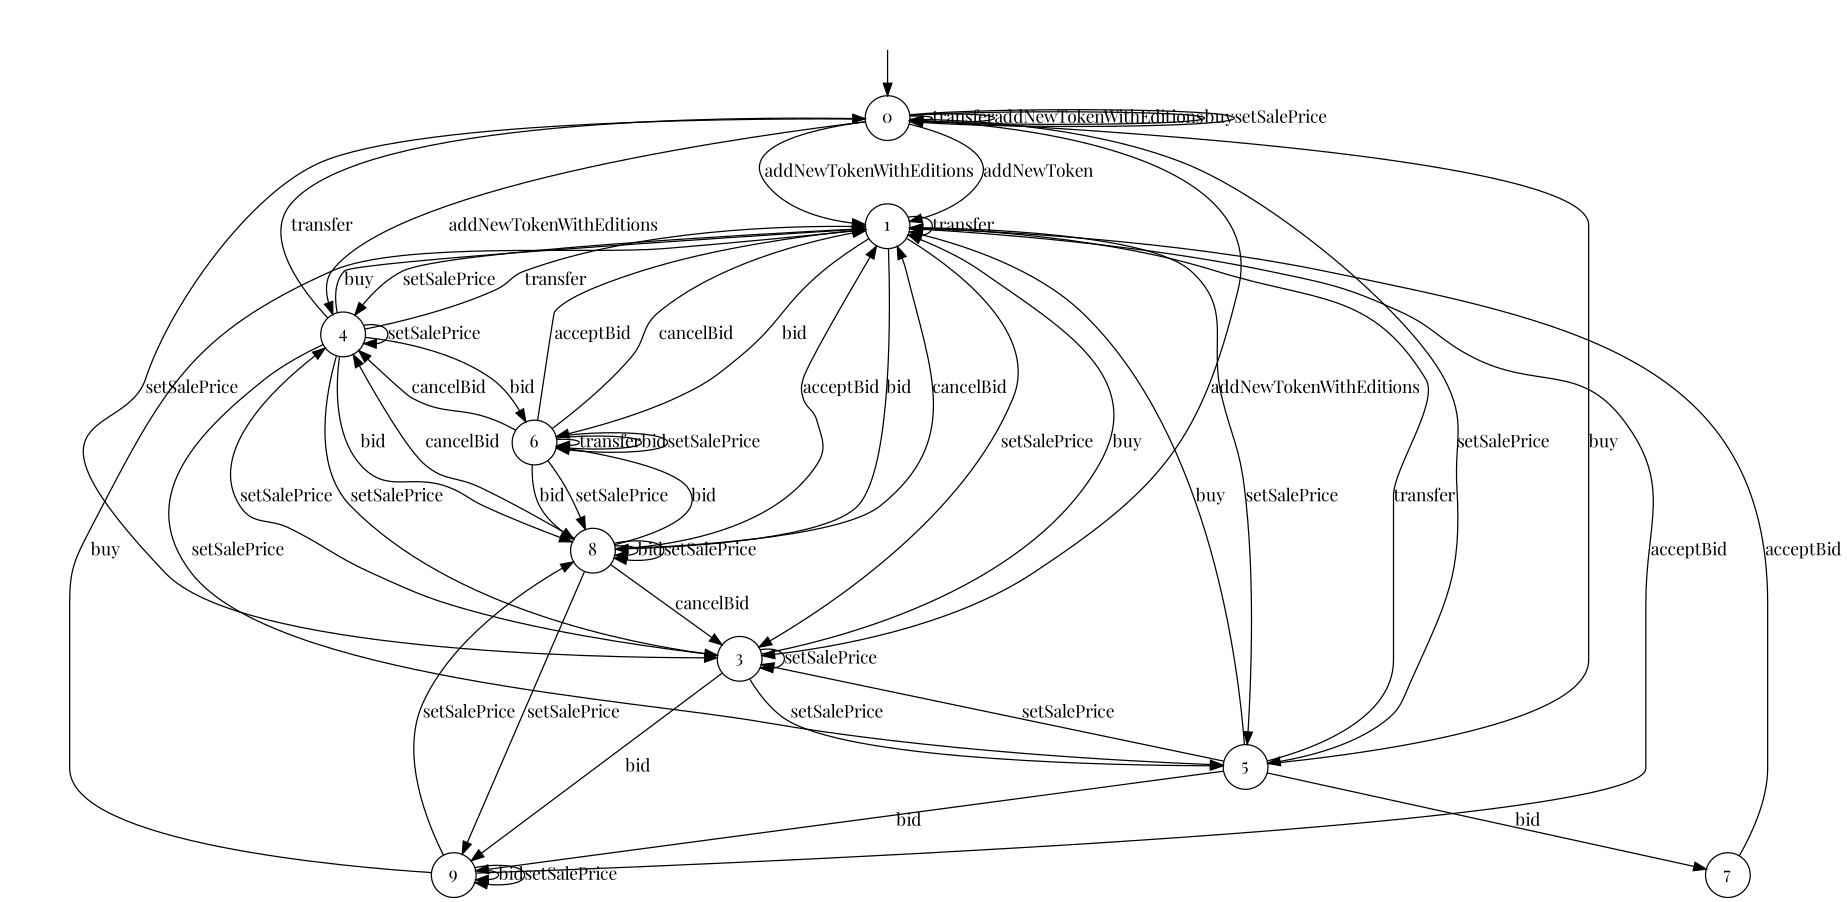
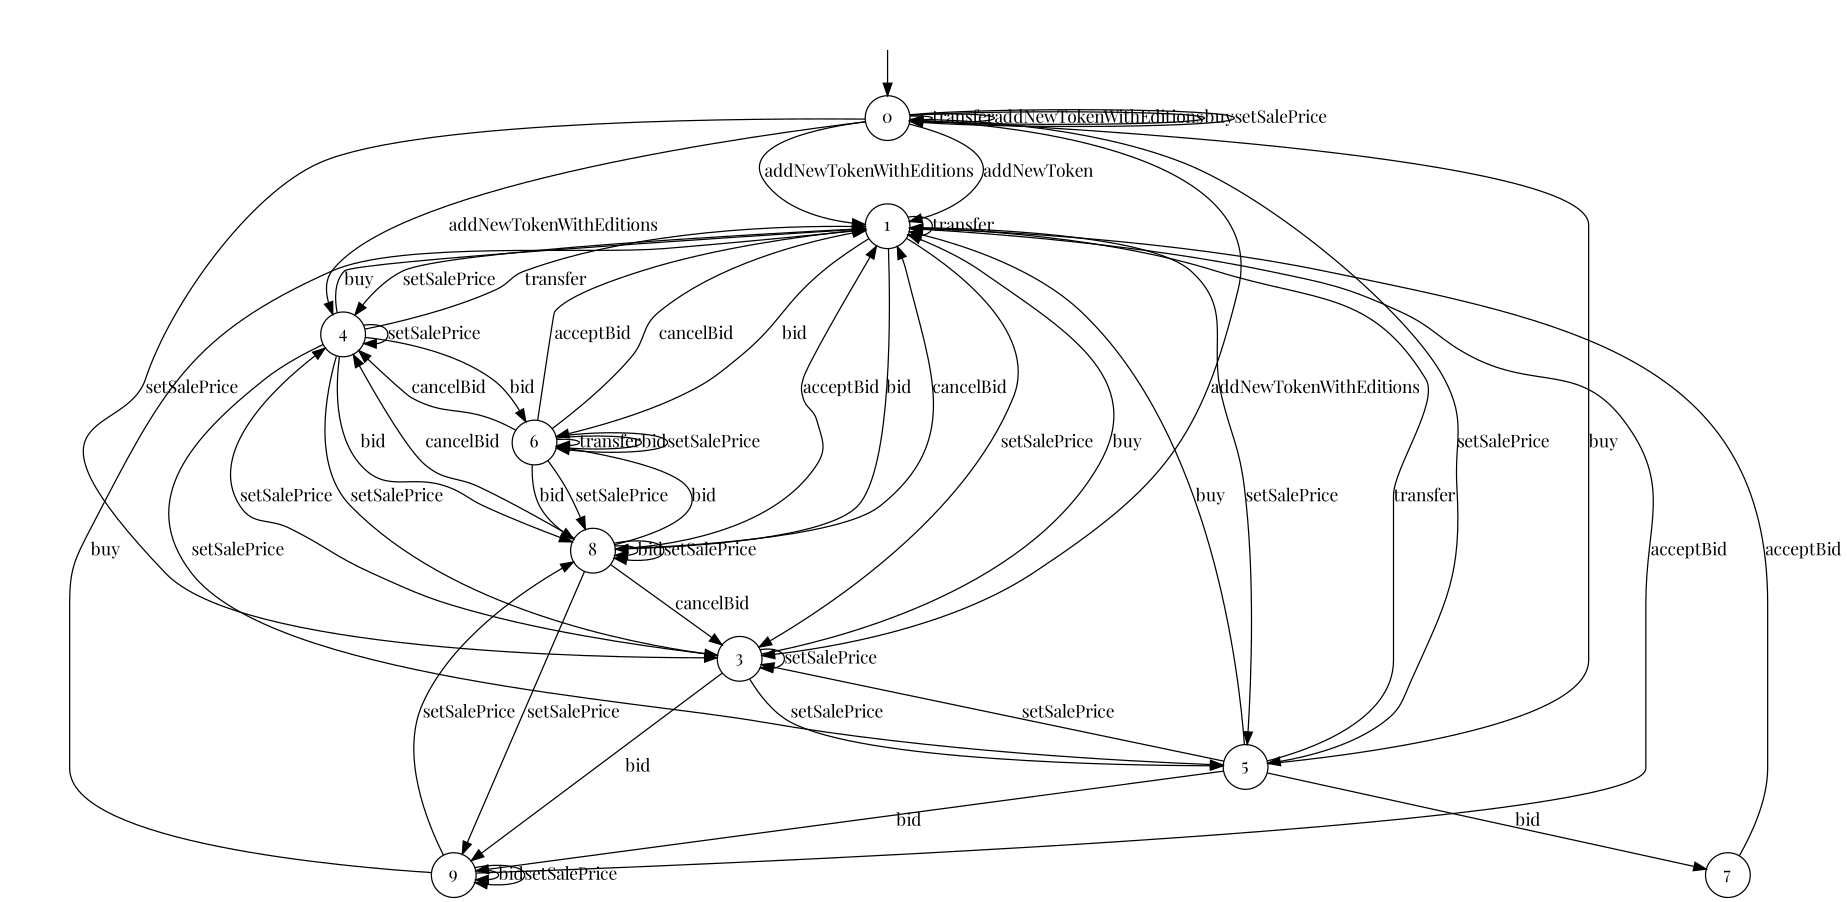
(430, 147) -> none
